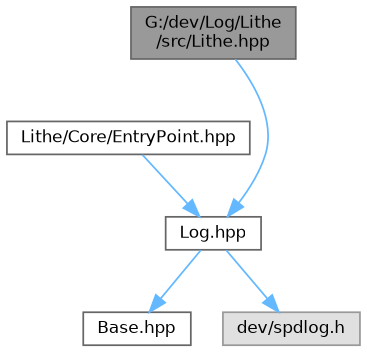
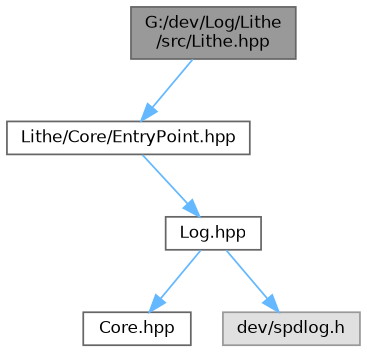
(268, 131) -> (173, 83)
(137, 329) -> (137, 329)
